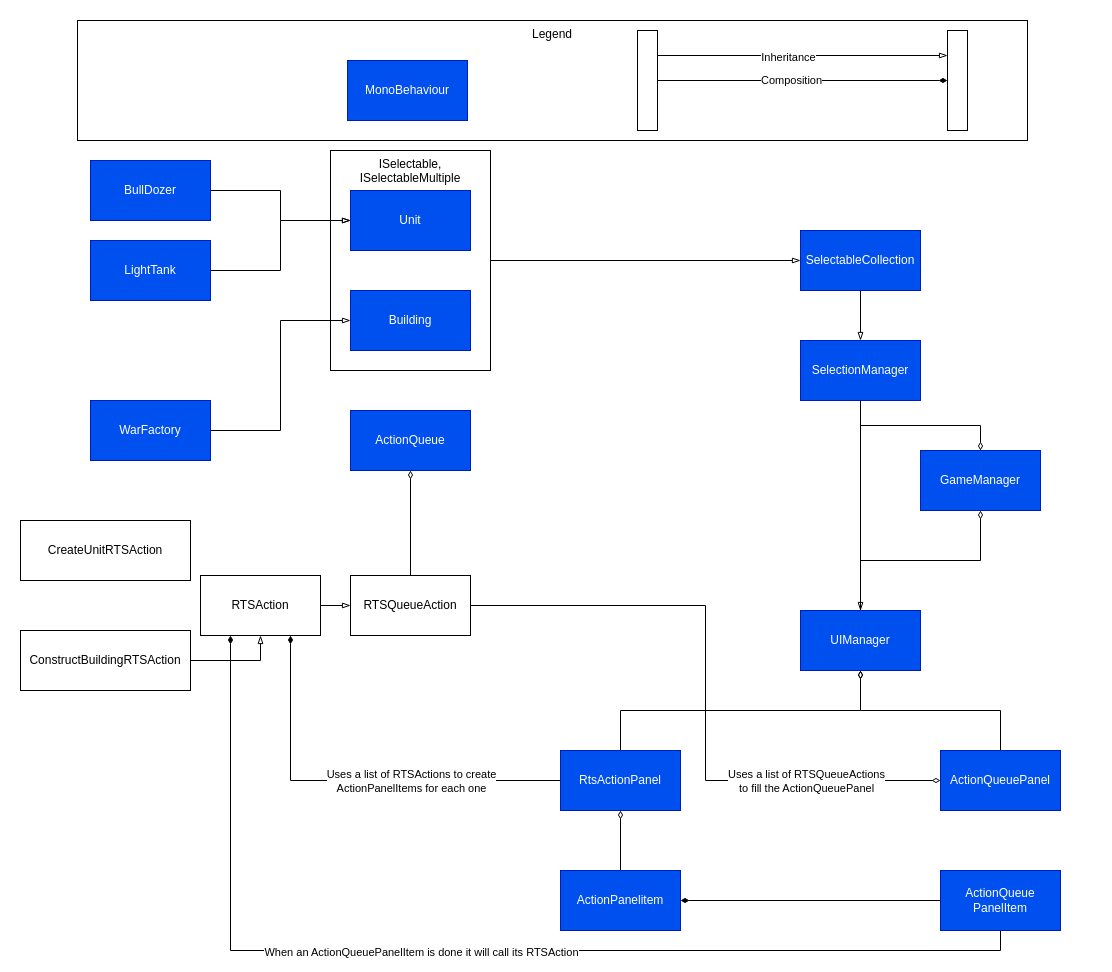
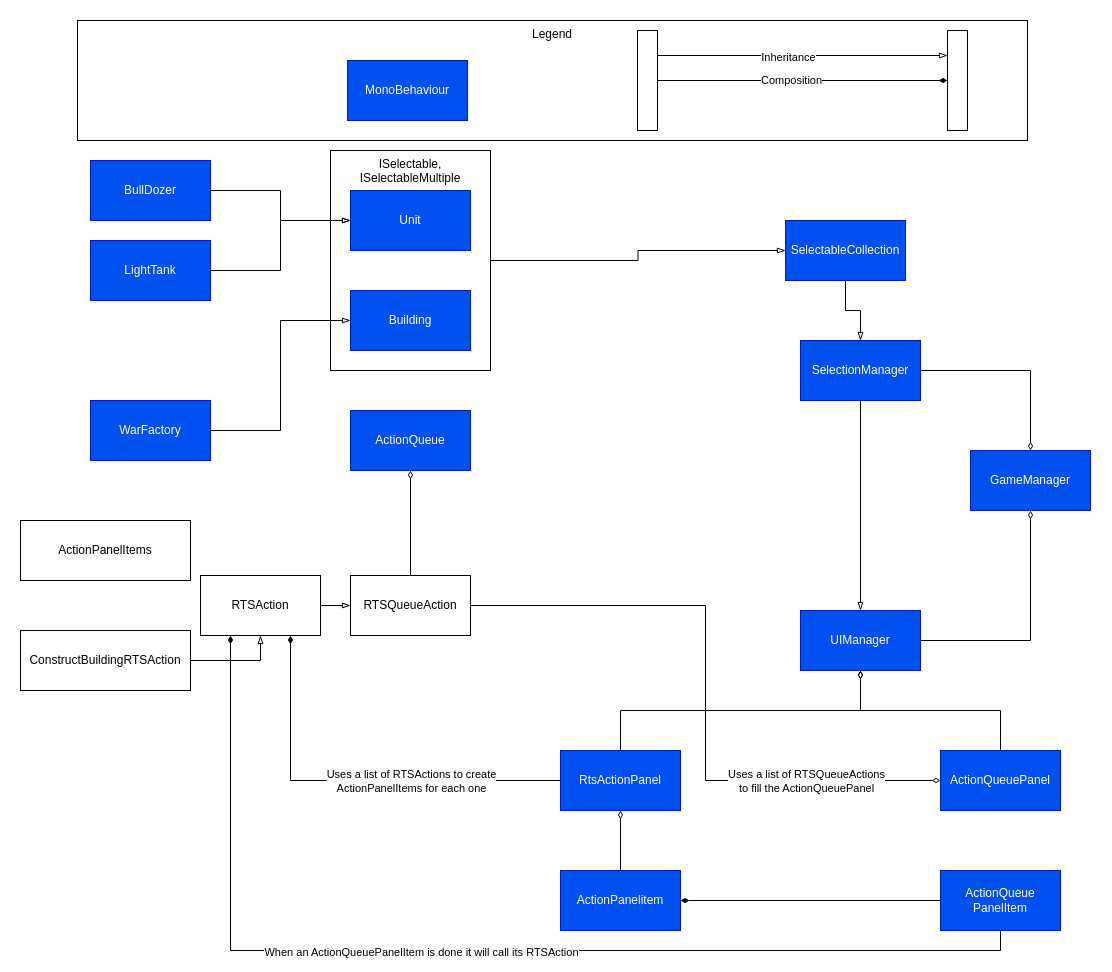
(861, 261) -> (846, 251)
(981, 481) -> (1031, 481)
(106, 551) -> (106, 551)
